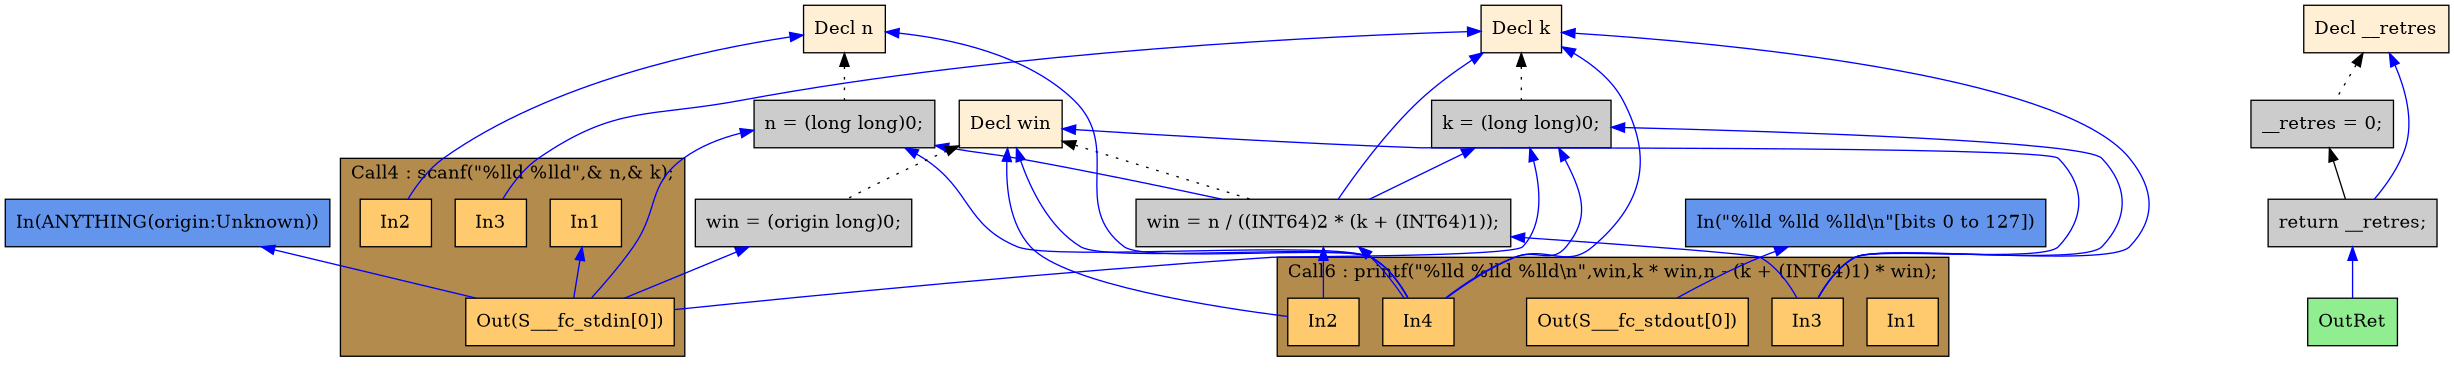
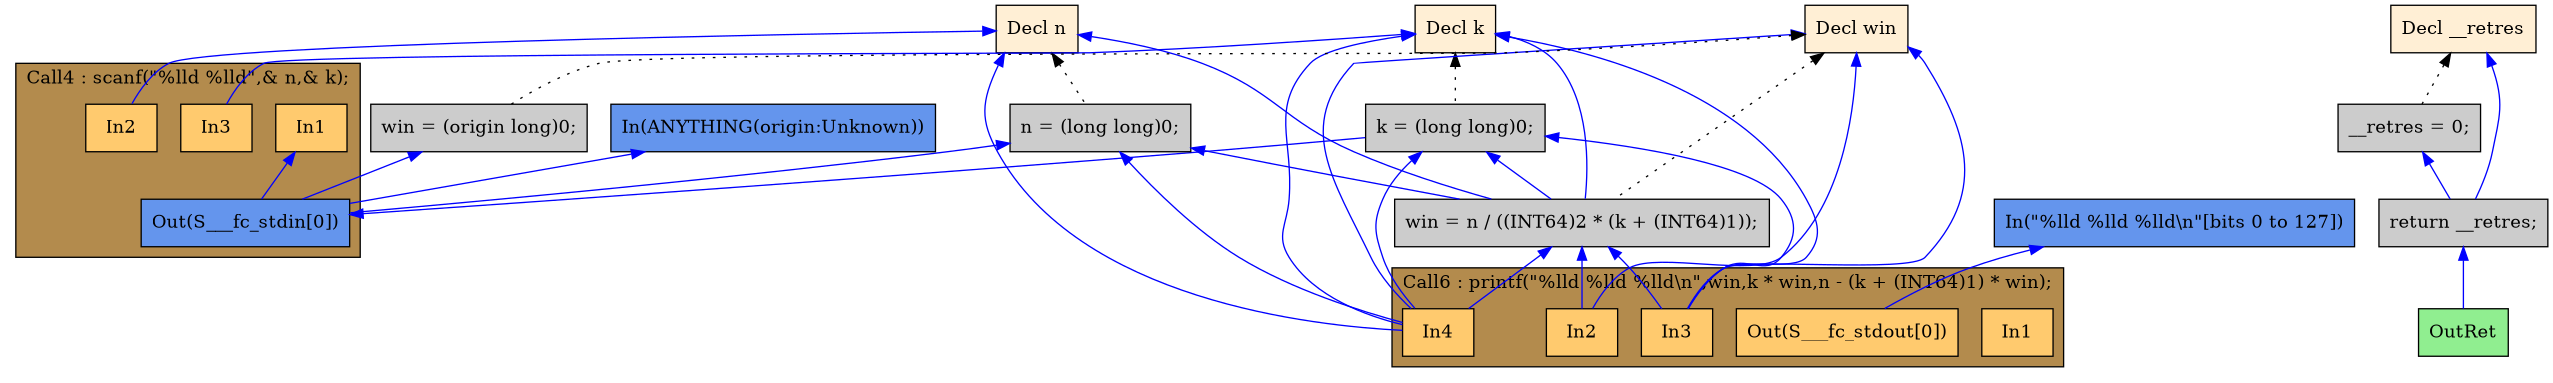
none -> (1300, 122)
(2339, 180) -> (2440, 181)
(1143, 267) -> (864, 178)
(570, 322) -> (245, 223)
